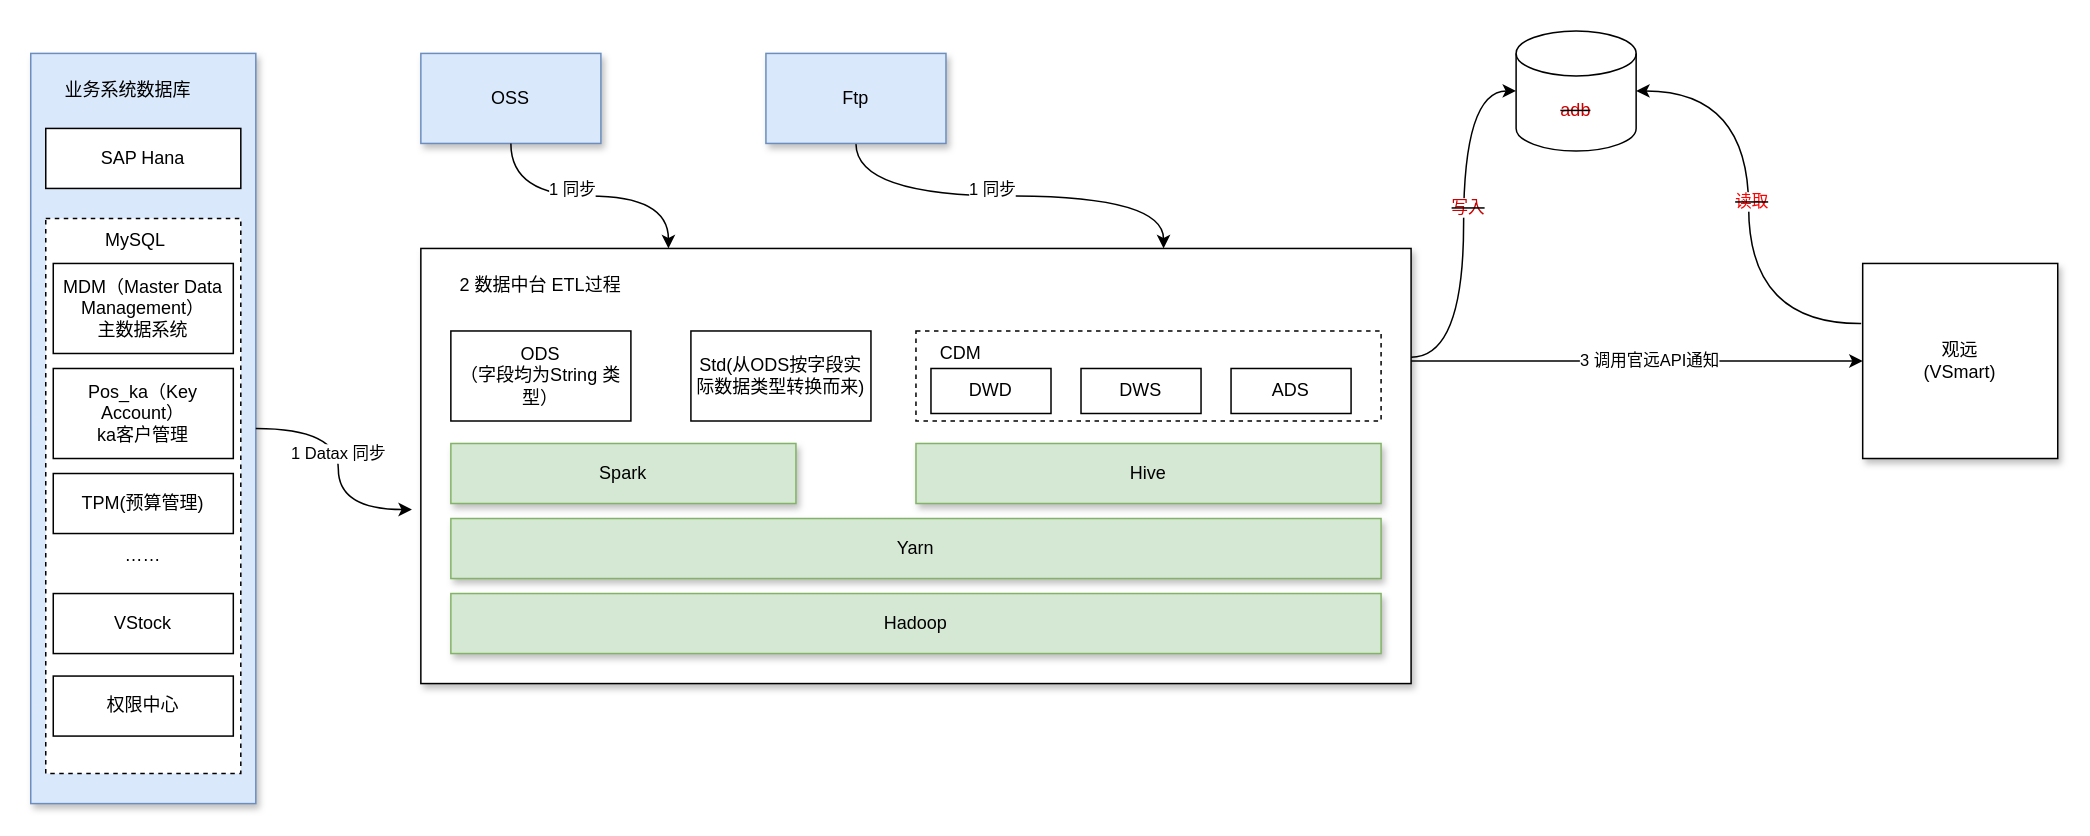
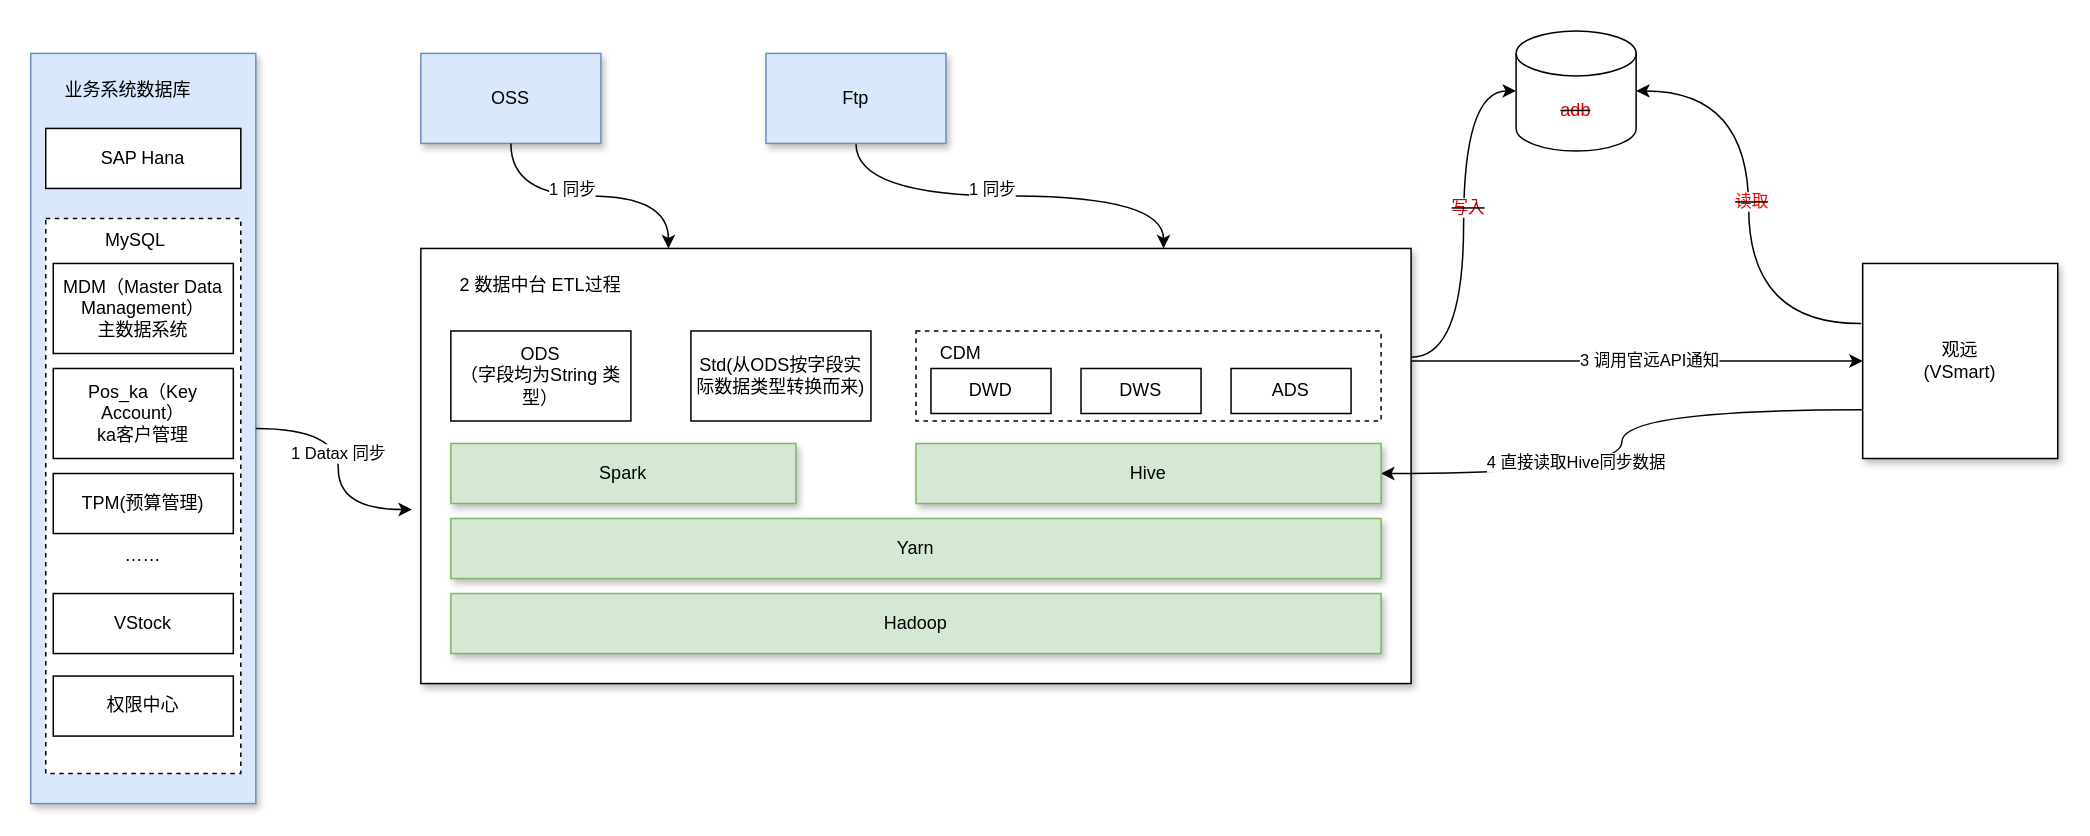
none -> (1675, 418)
